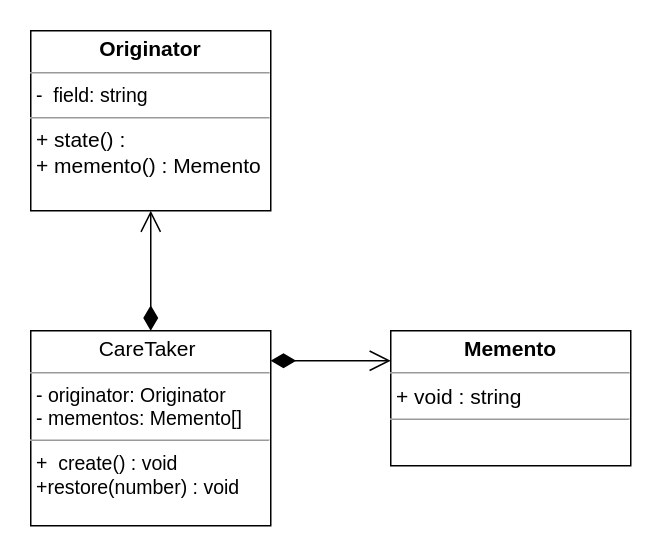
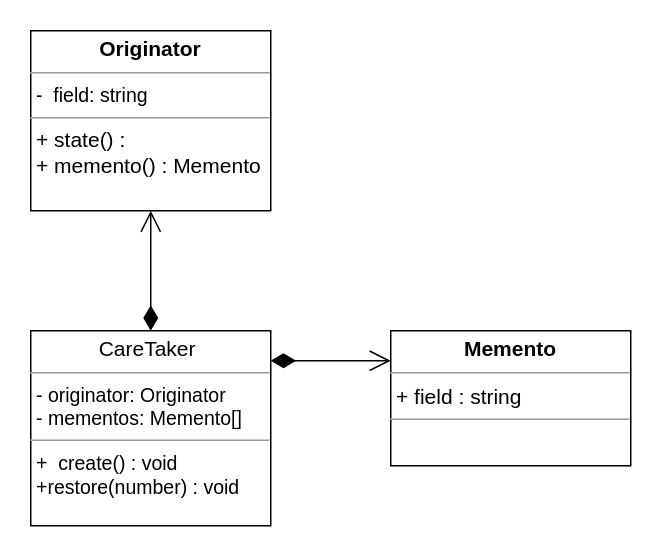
(452, 352) -> (455, 352)
